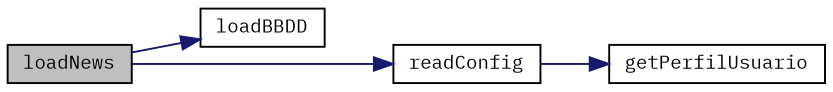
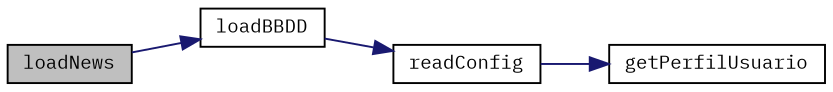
(253, 64) -> (349, 43)
